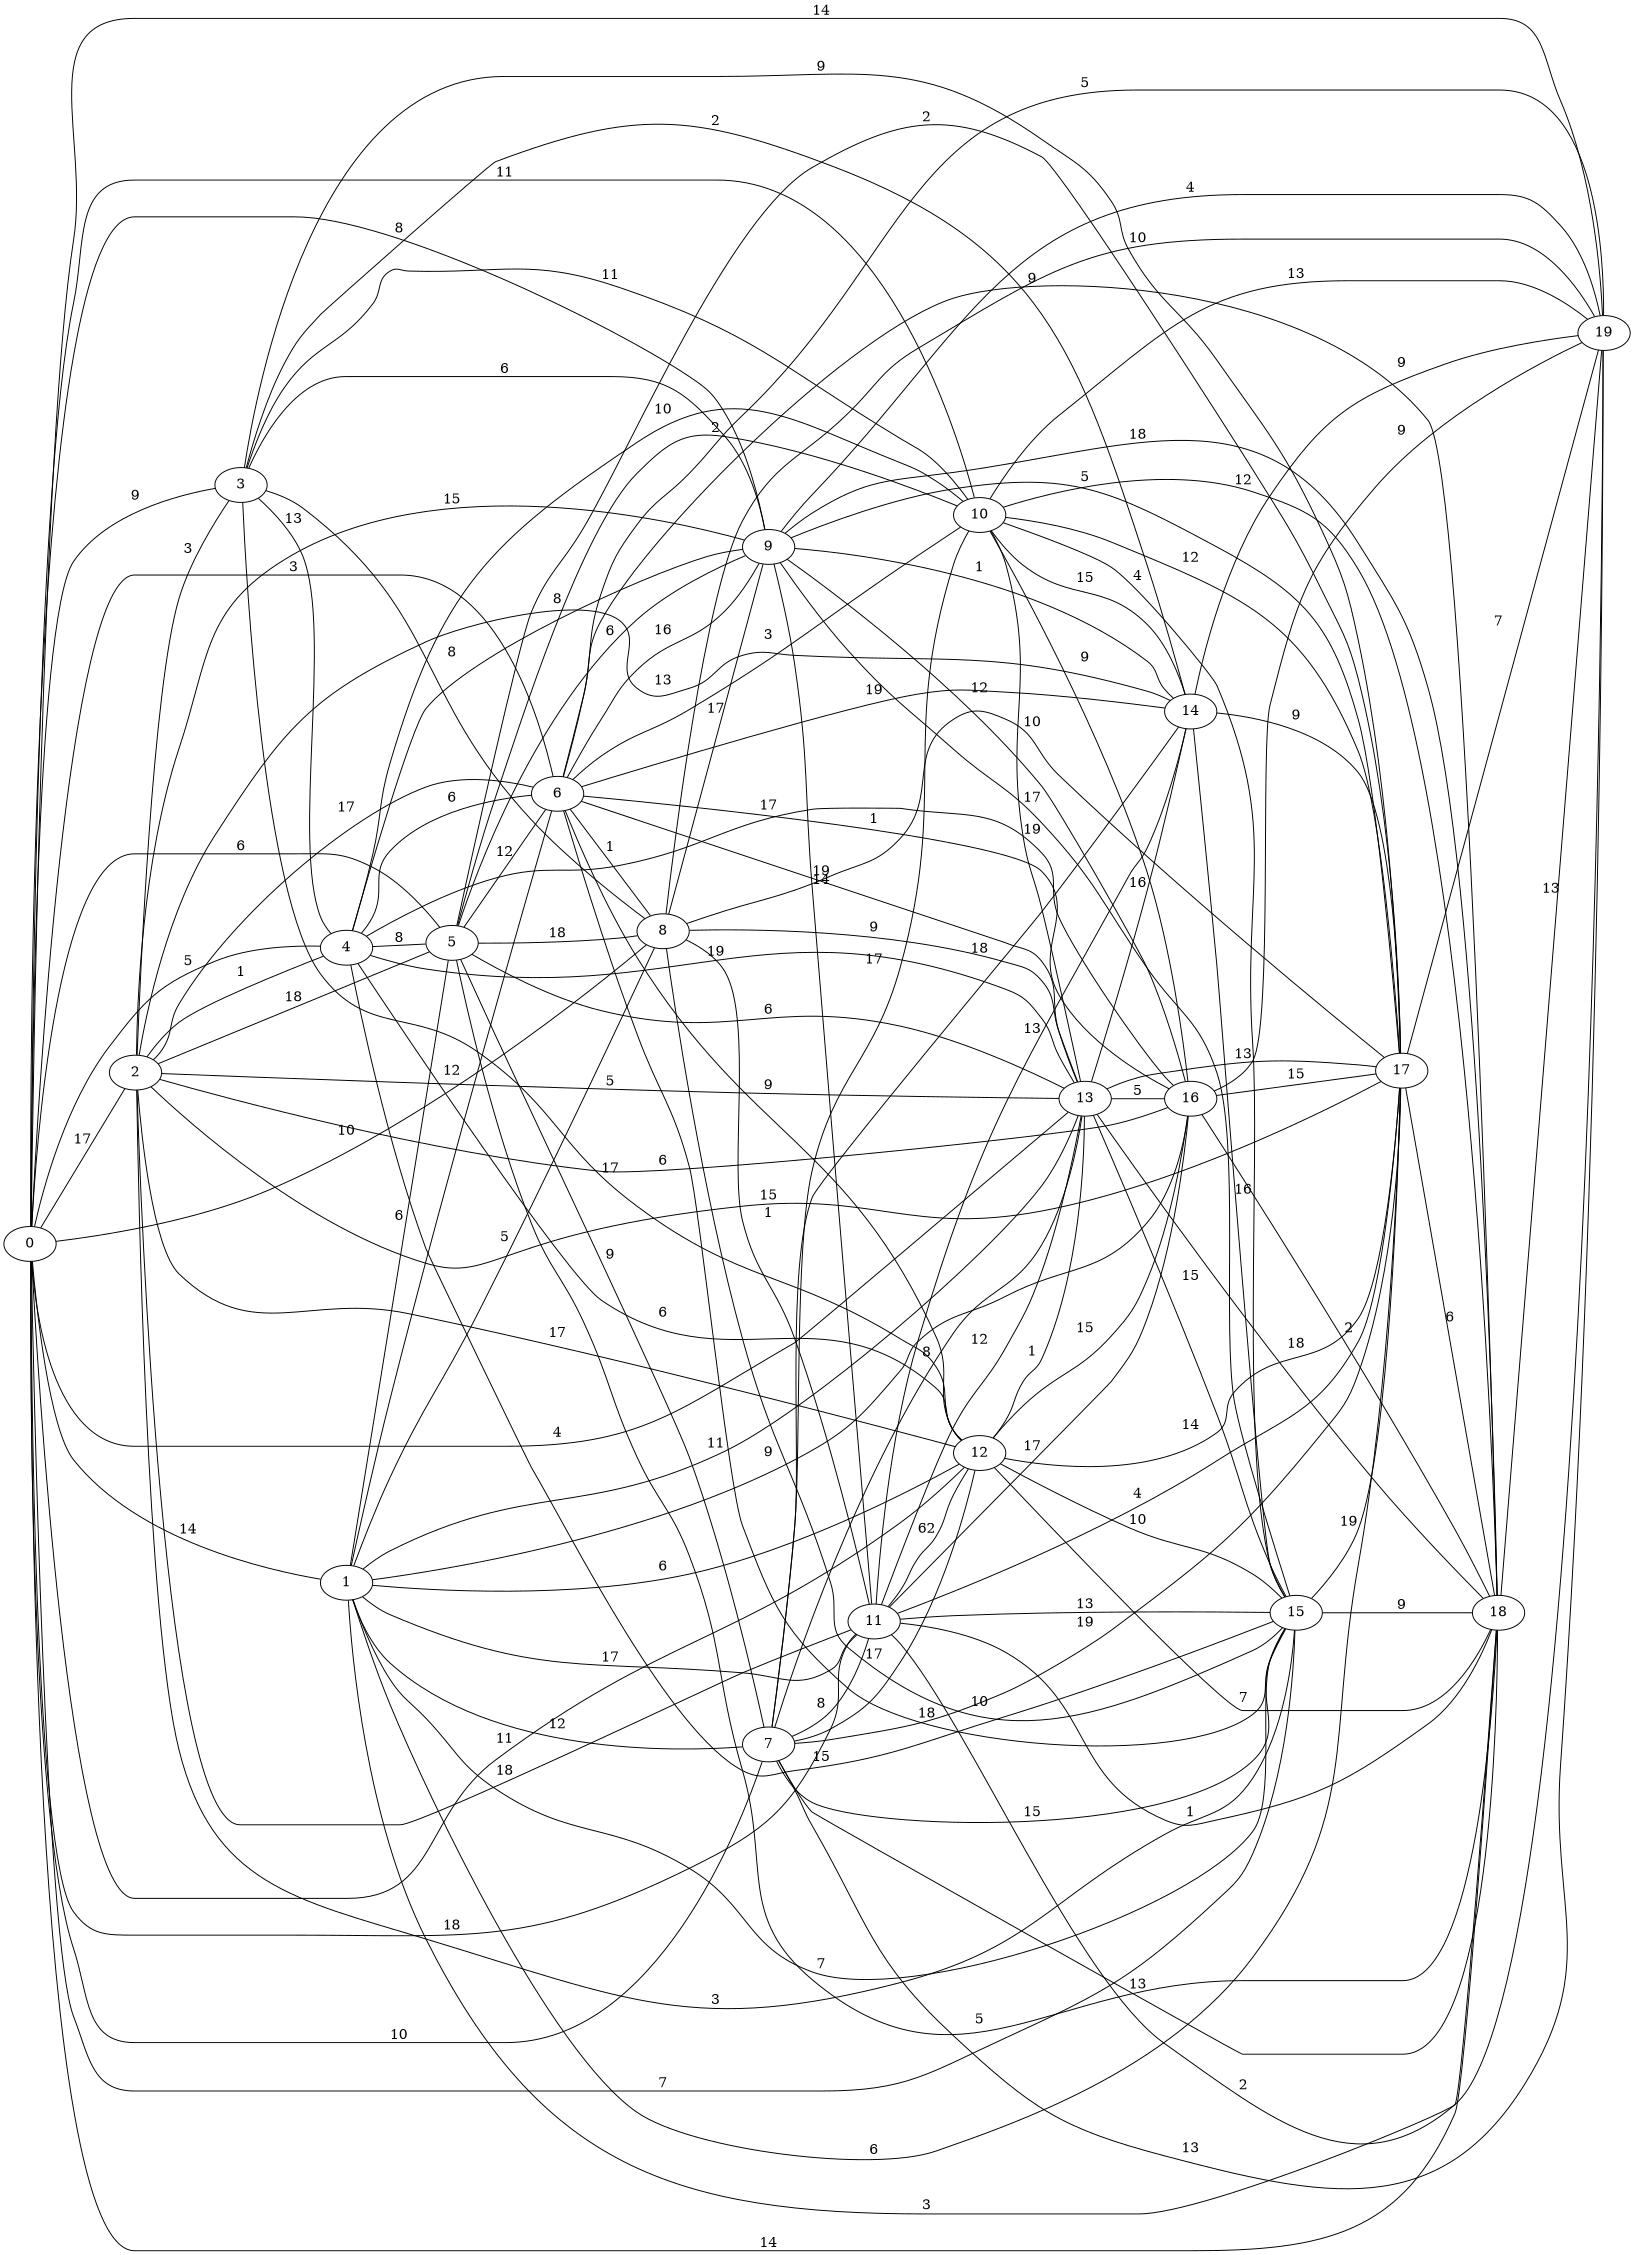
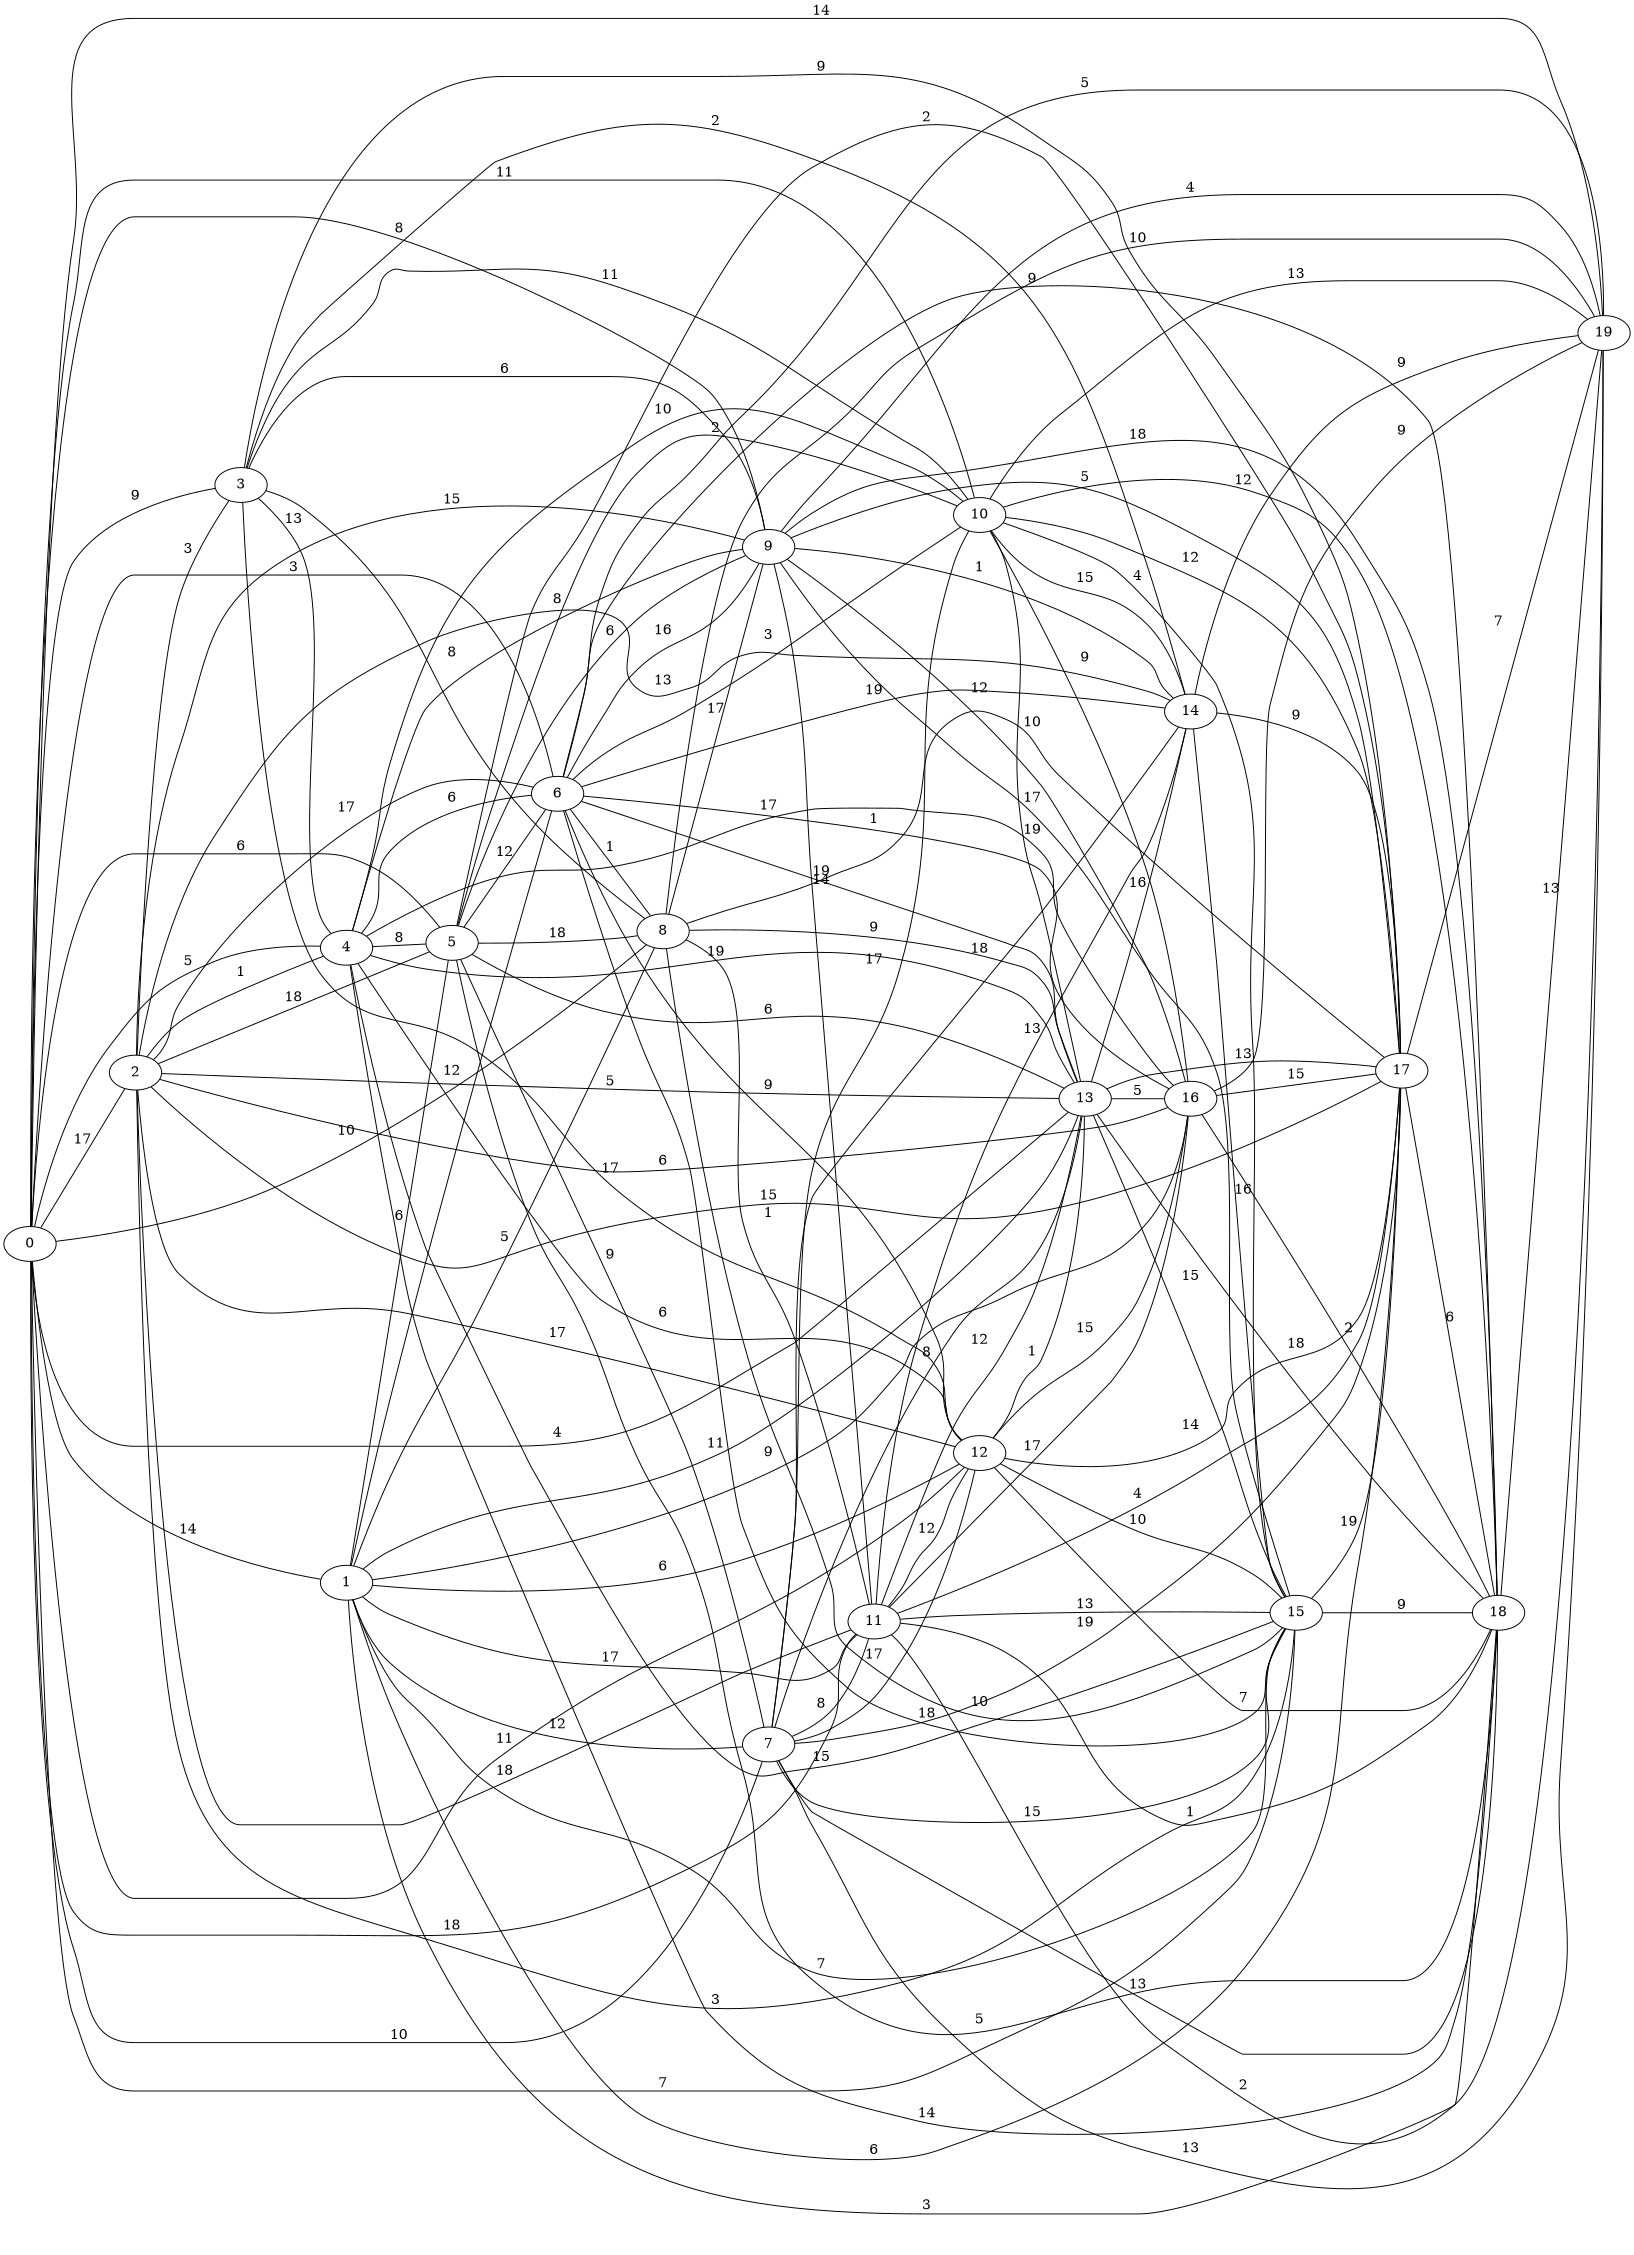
(927, 1529) -> (927, 1529)
(562, 2251) -> (743, 2047)
